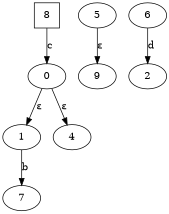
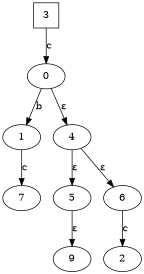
(47, 15) -> (46, 15)
(151, 46) -> (125, 229)
(39, 107) -> (39, 107)
none -> (72, 164)
none -> (95, 165)
(25, 168) -> (24, 168)
